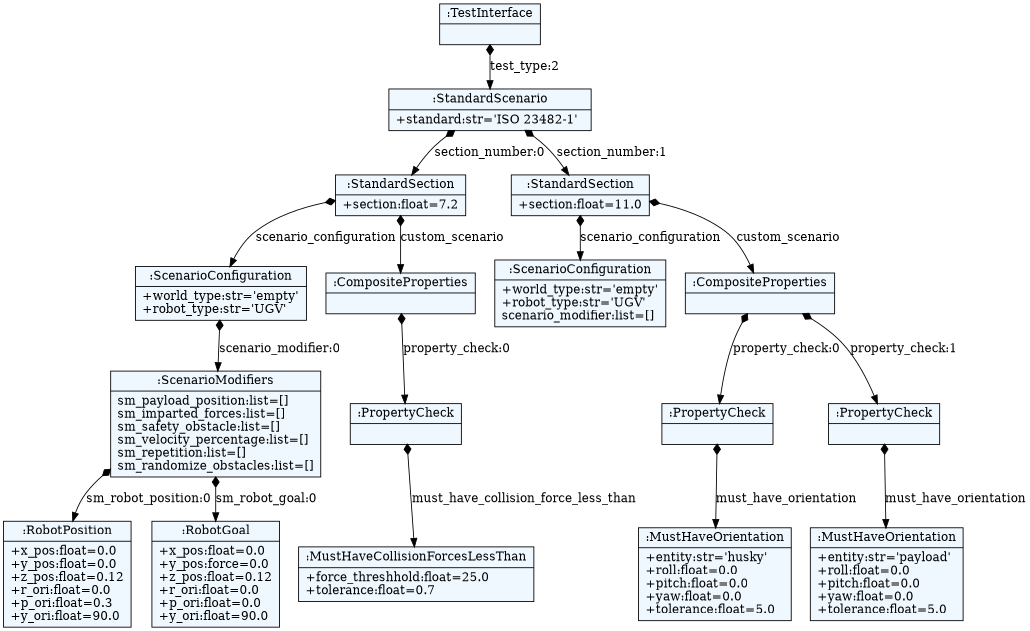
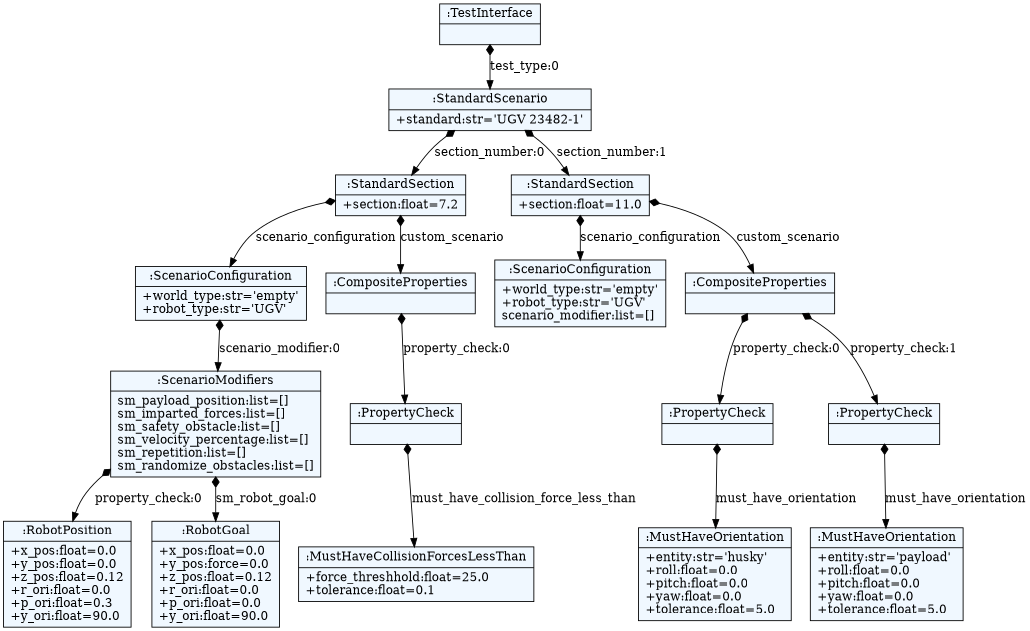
(525, 67) -> (525, 67)
(487, 120) -> (490, 120)
(149, 499) -> (149, 499)
(371, 591) -> (371, 591)
